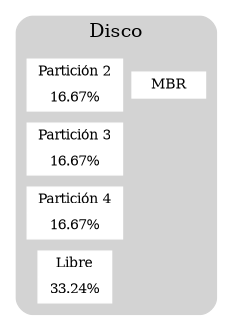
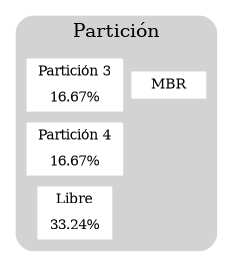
(116, 32) -> (116, 32)
(75, 85) -> none
